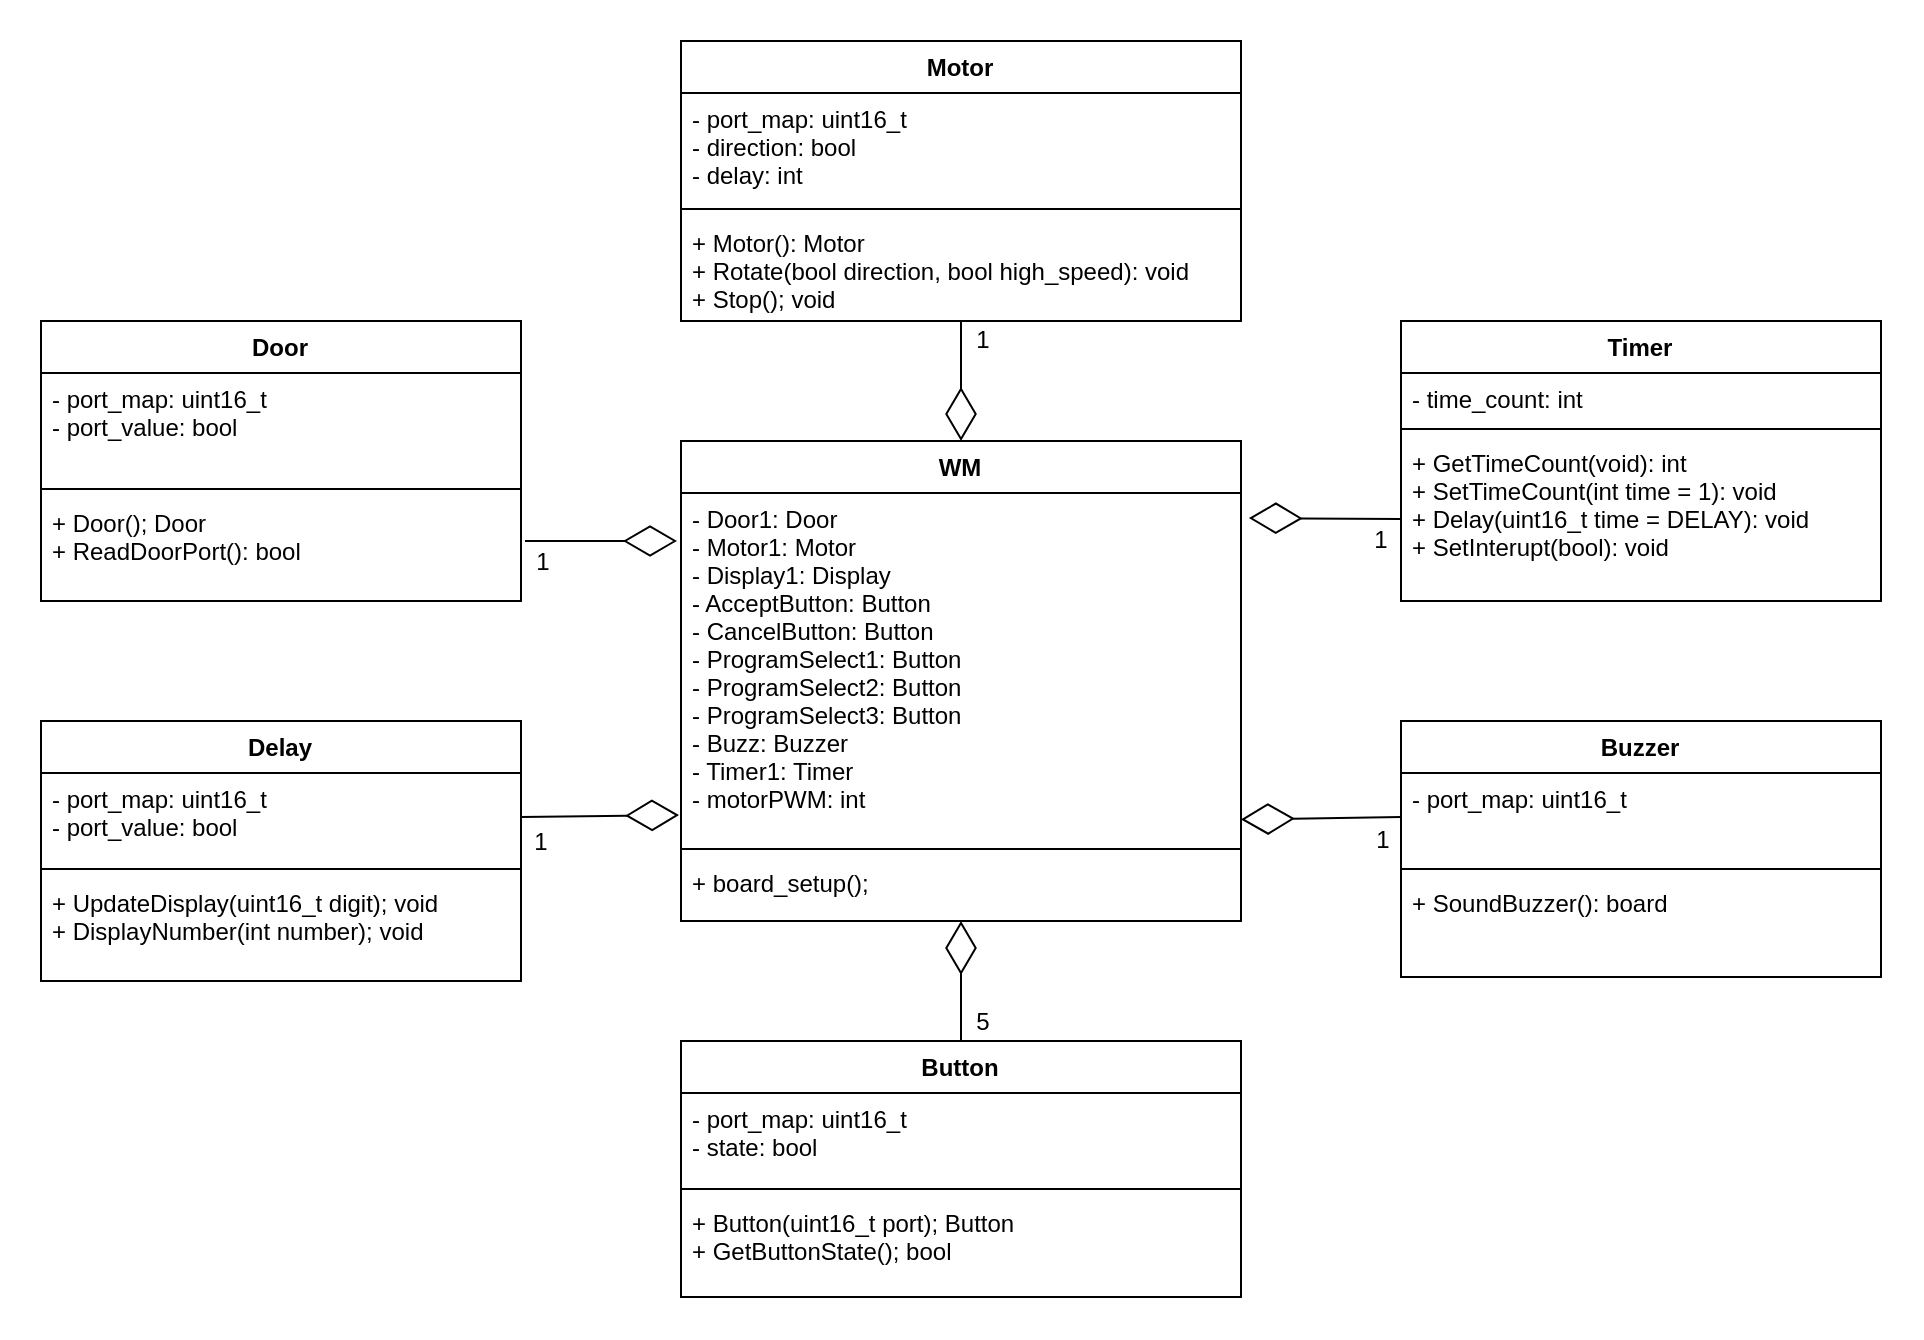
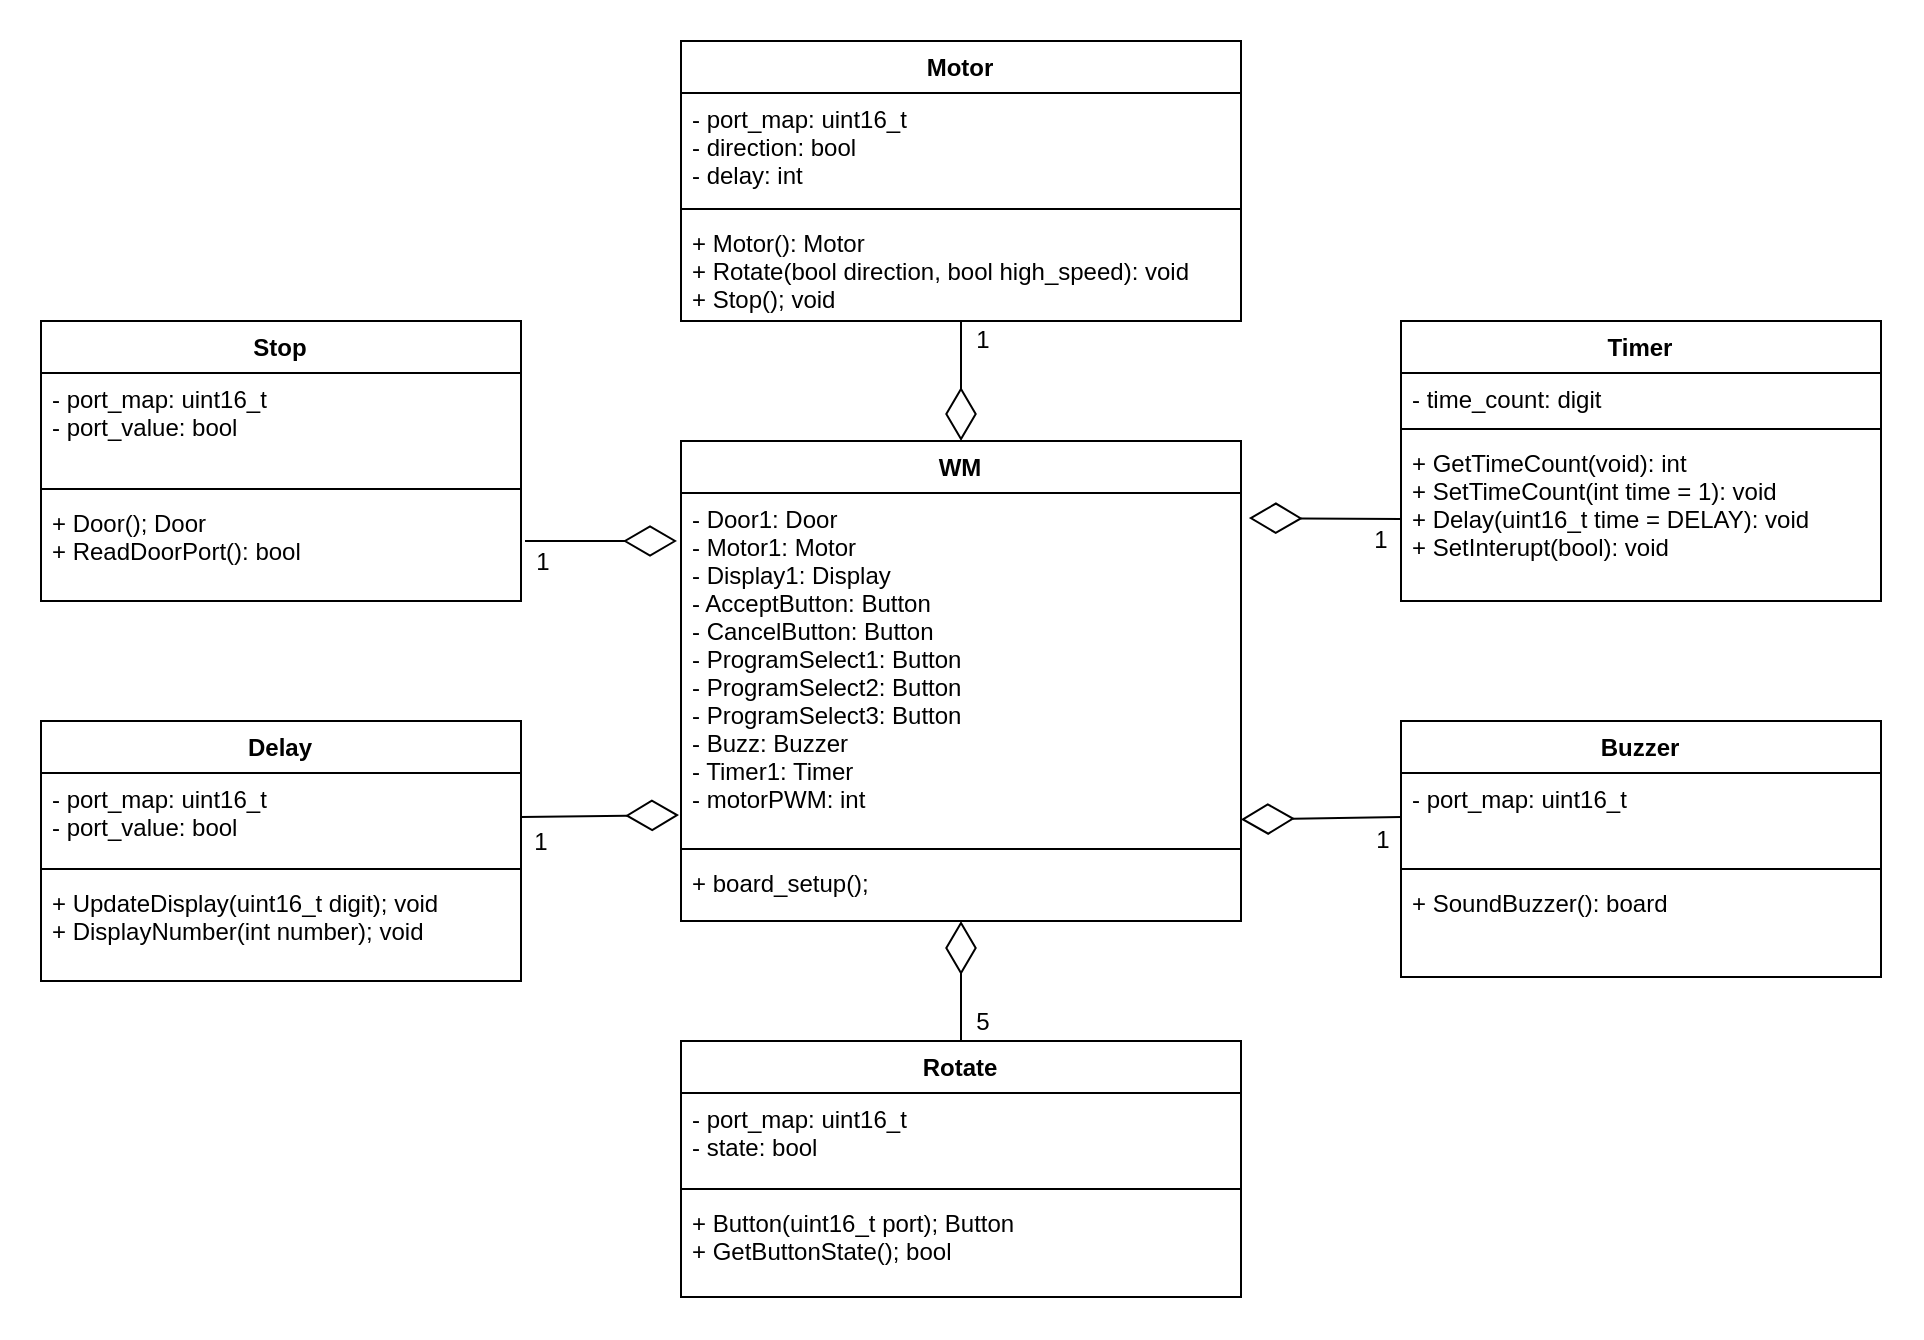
(280, 348) -> (280, 348)
(1511, 400) -> (1521, 400)
(960, 1068) -> (960, 1068)
